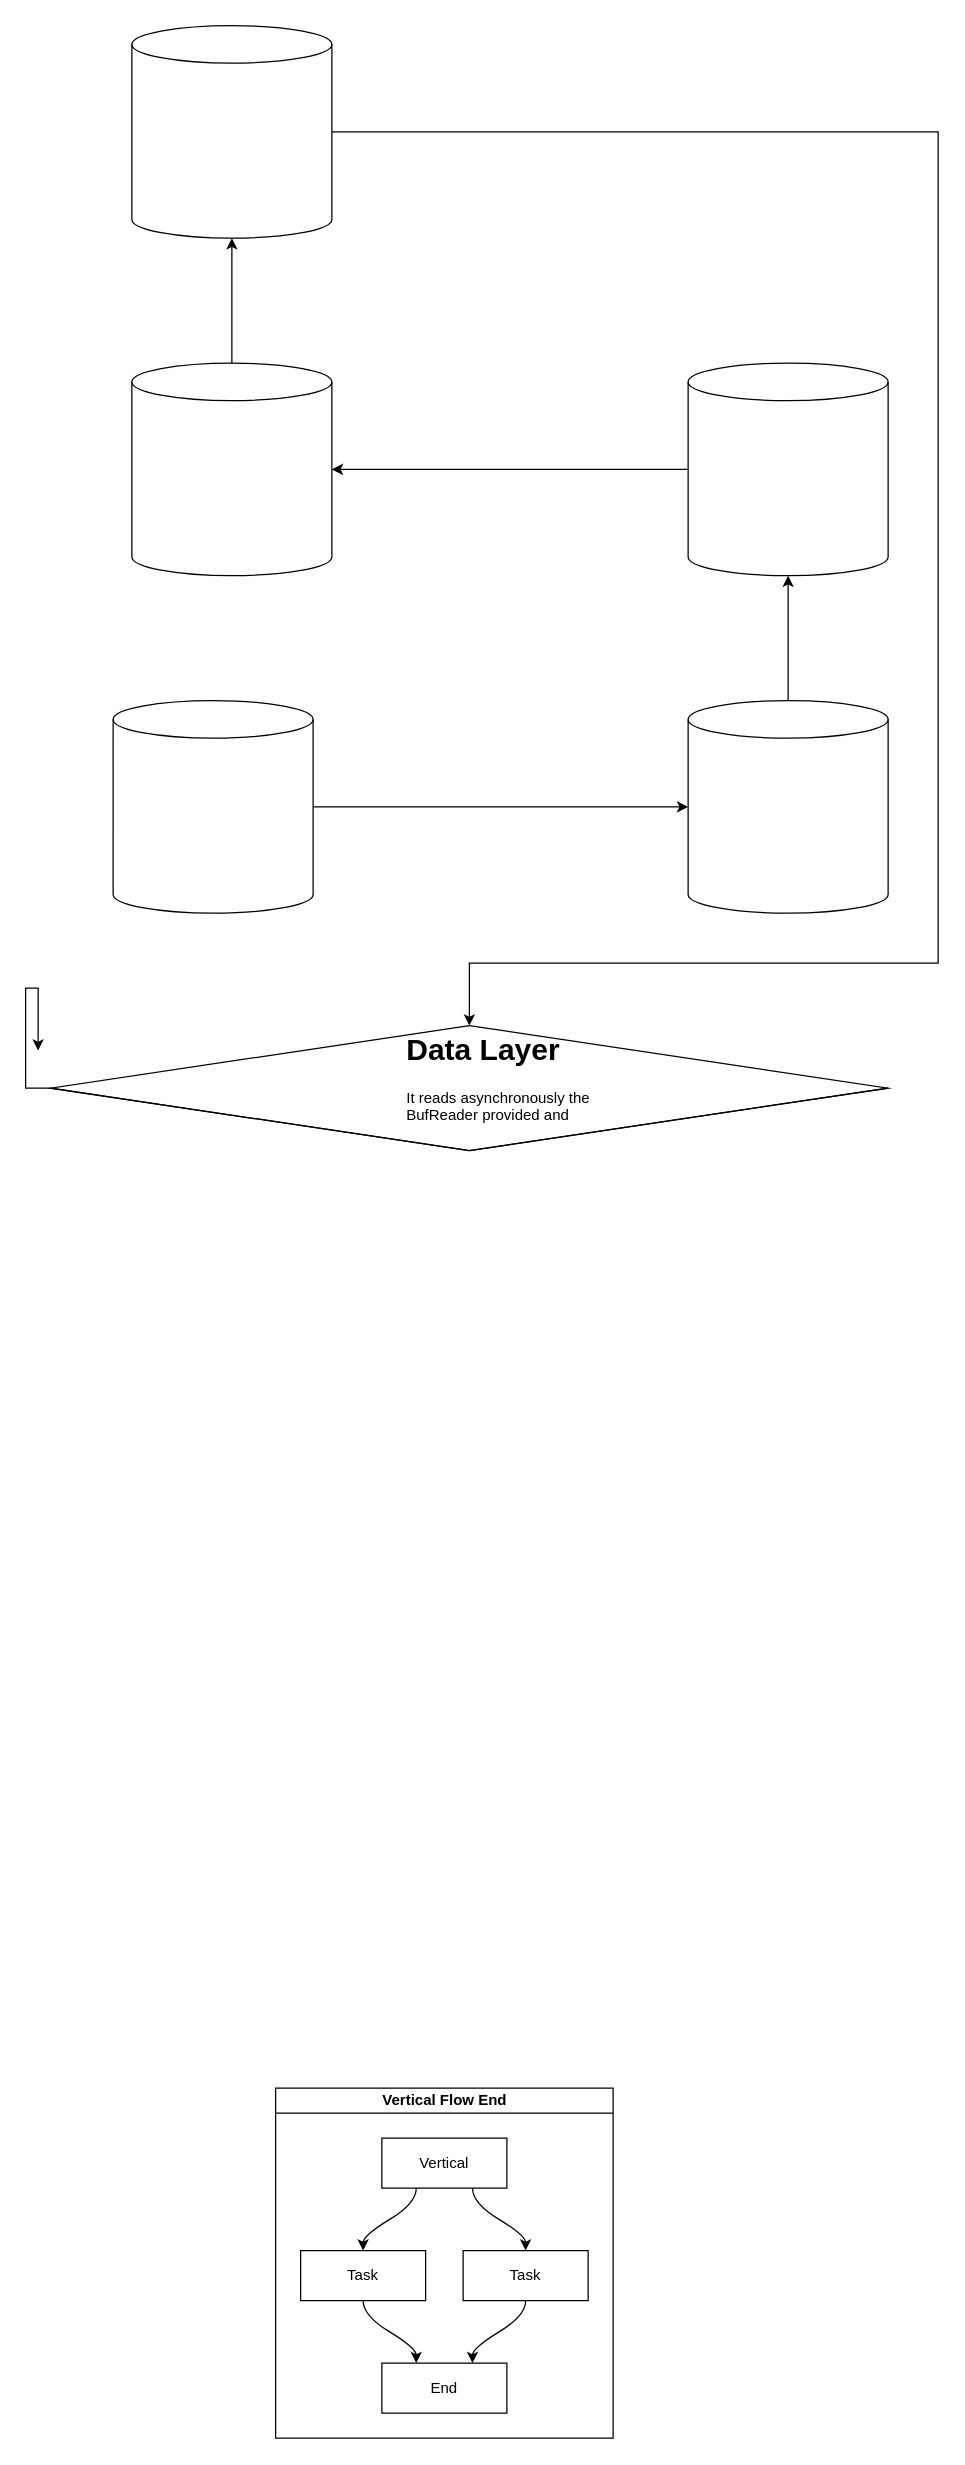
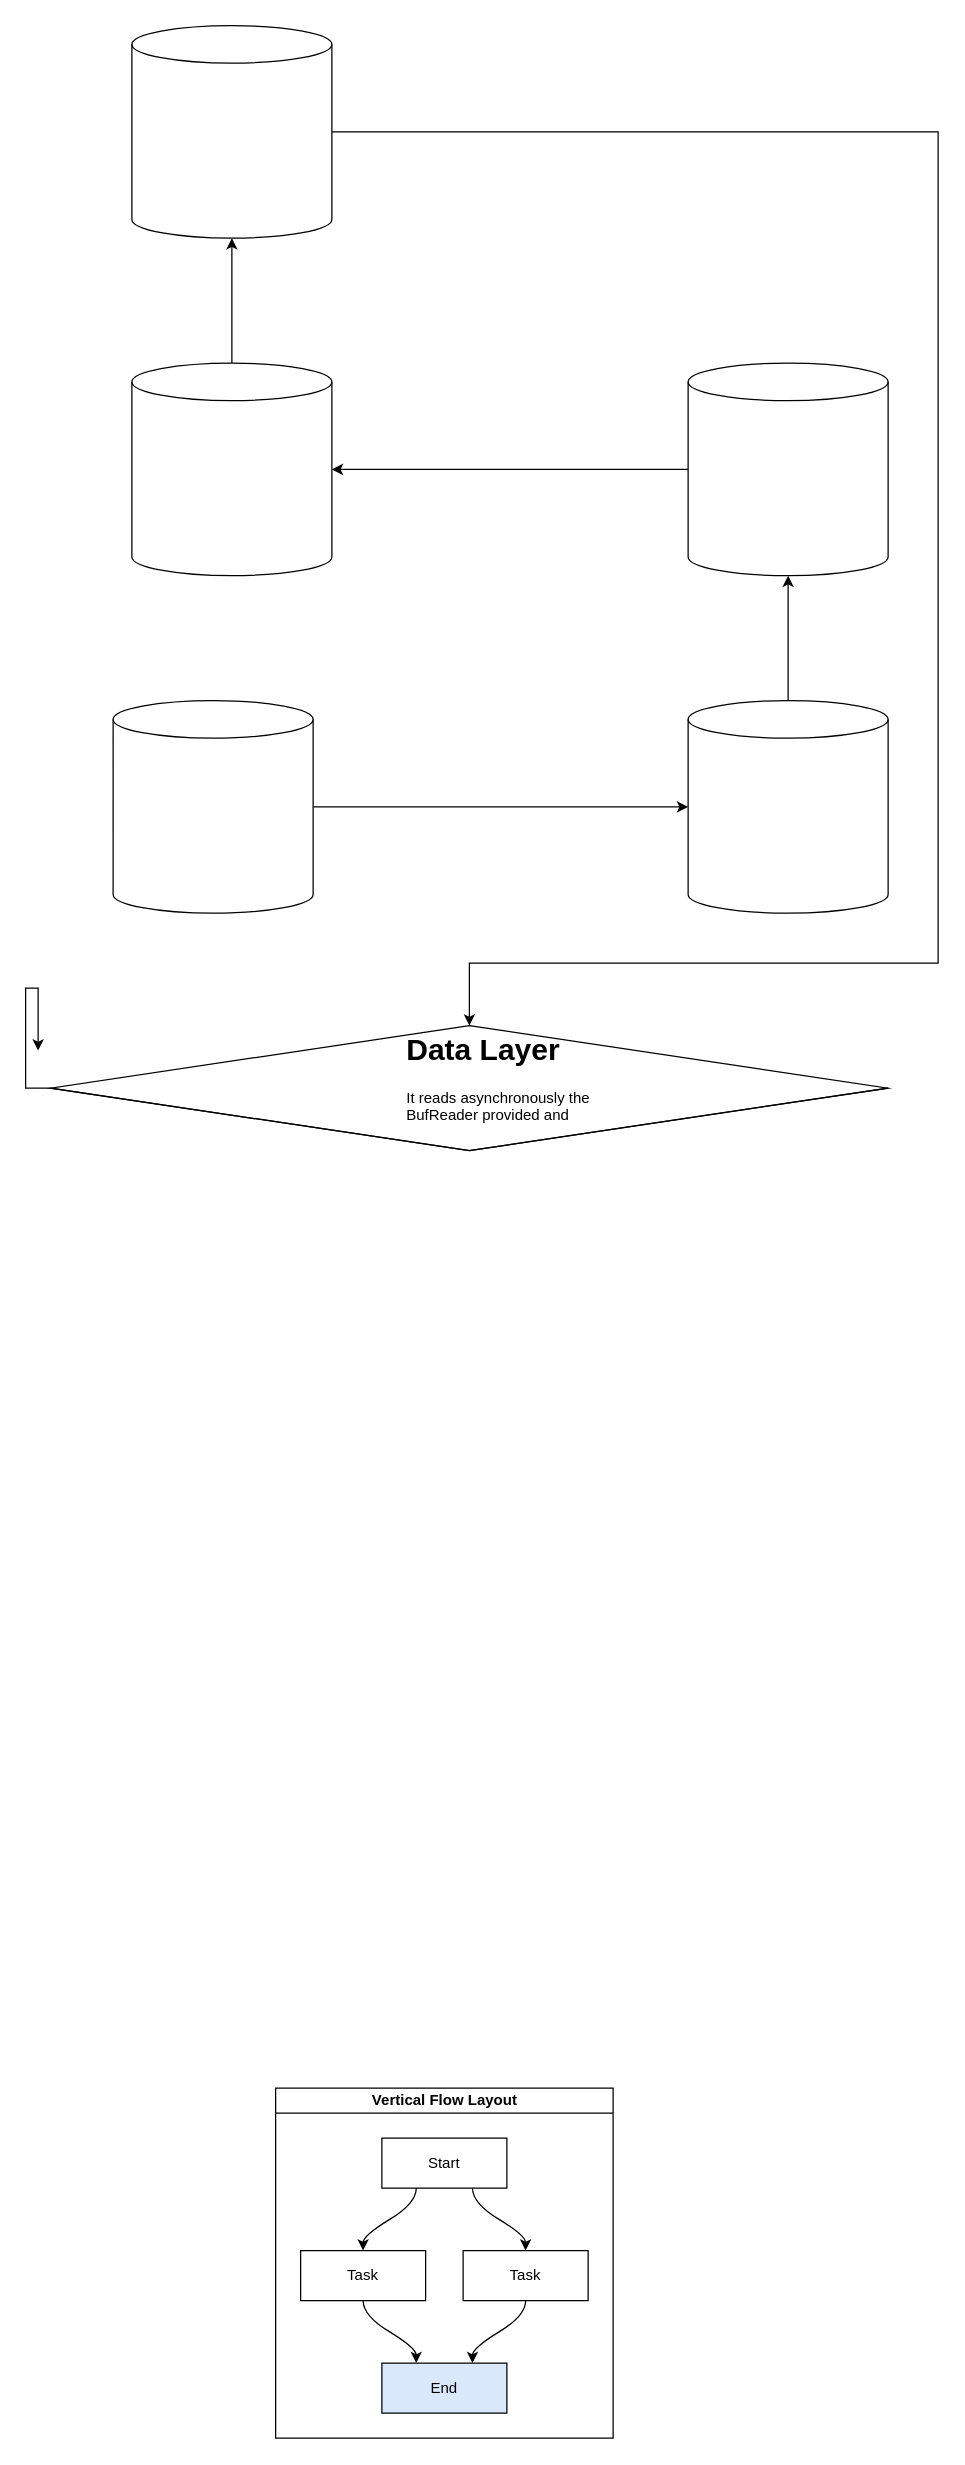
(445, 2101) -> (445, 2101)
(444, 2163) -> (444, 2163)
(444, 2388) -> (444, 2388)
